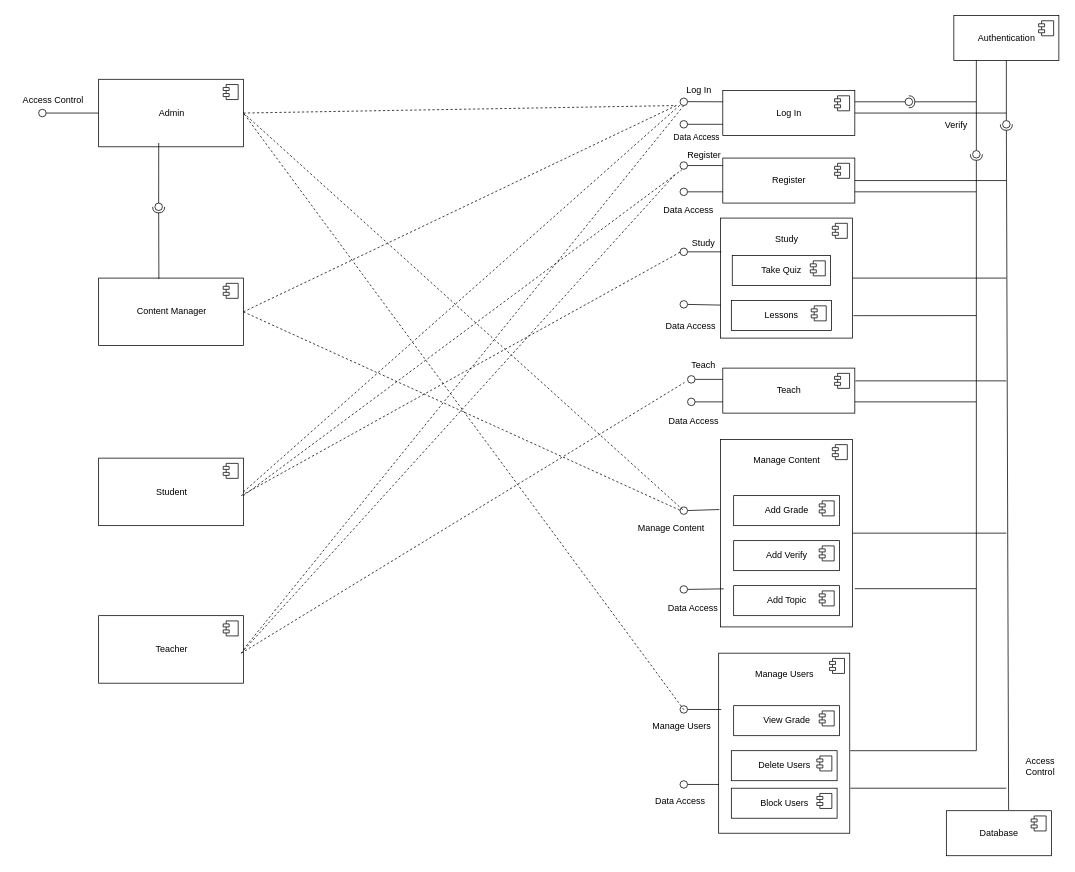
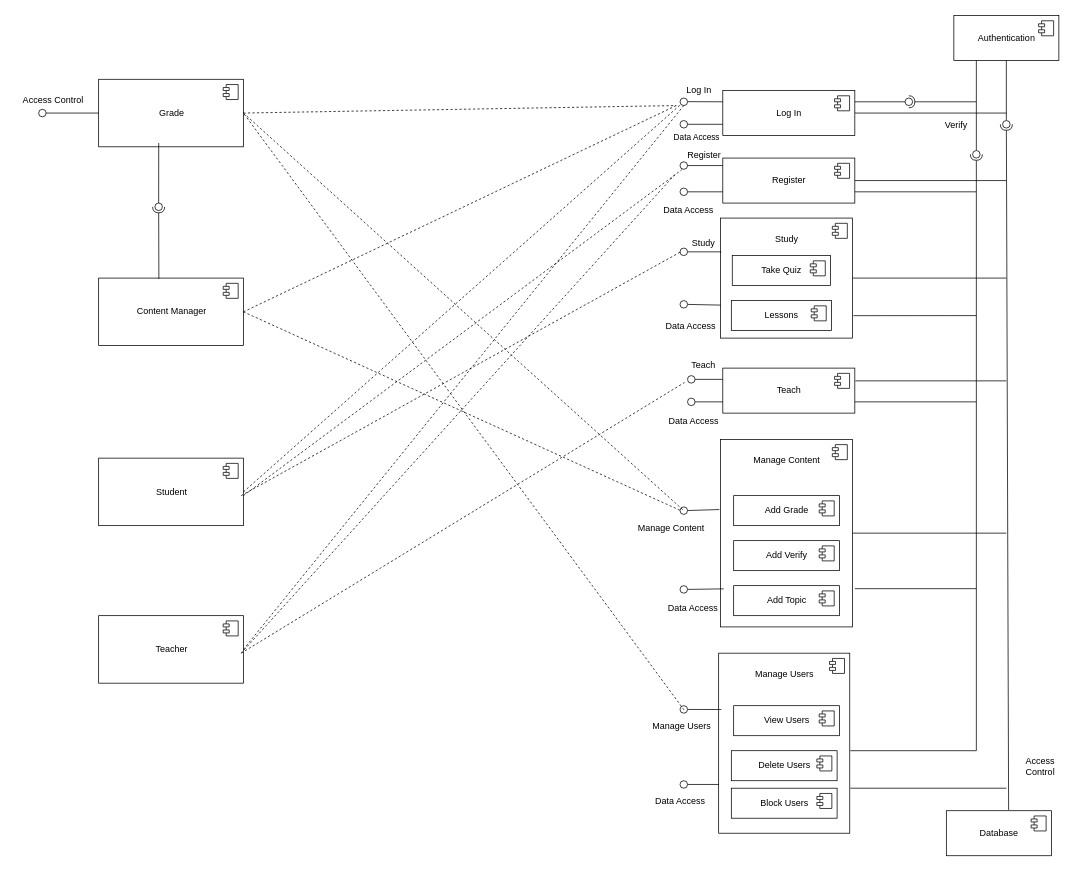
(172, 113) -> (172, 113)
(787, 720) -> (787, 720)
